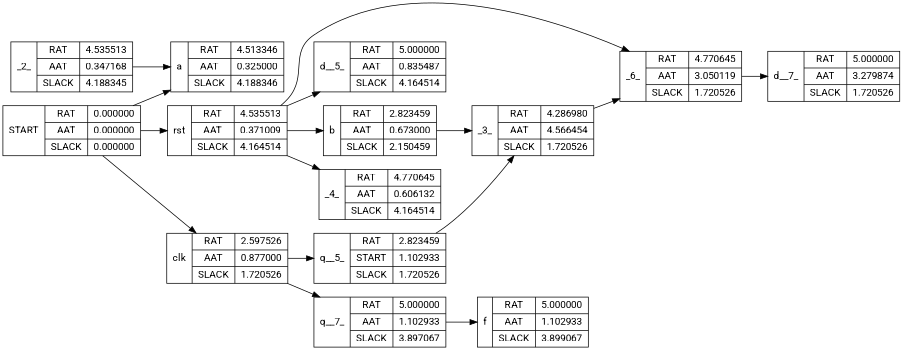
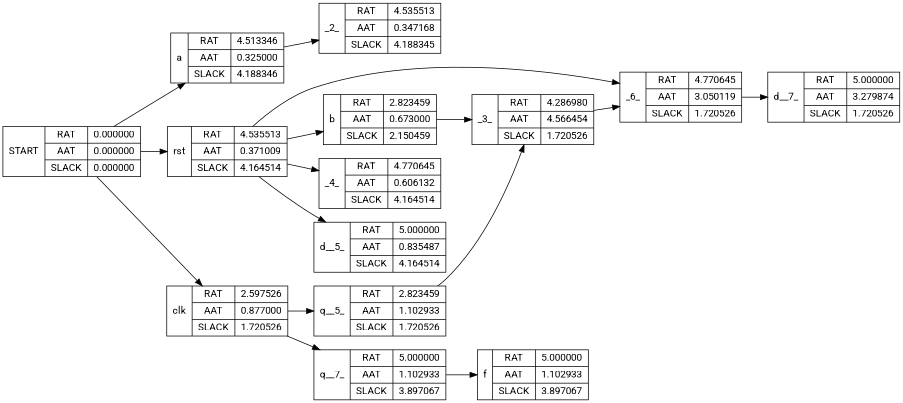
(148, 67) -> (298, 44)
(372, 258) -> (372, 311)
(562, 338) -> (562, 391)
